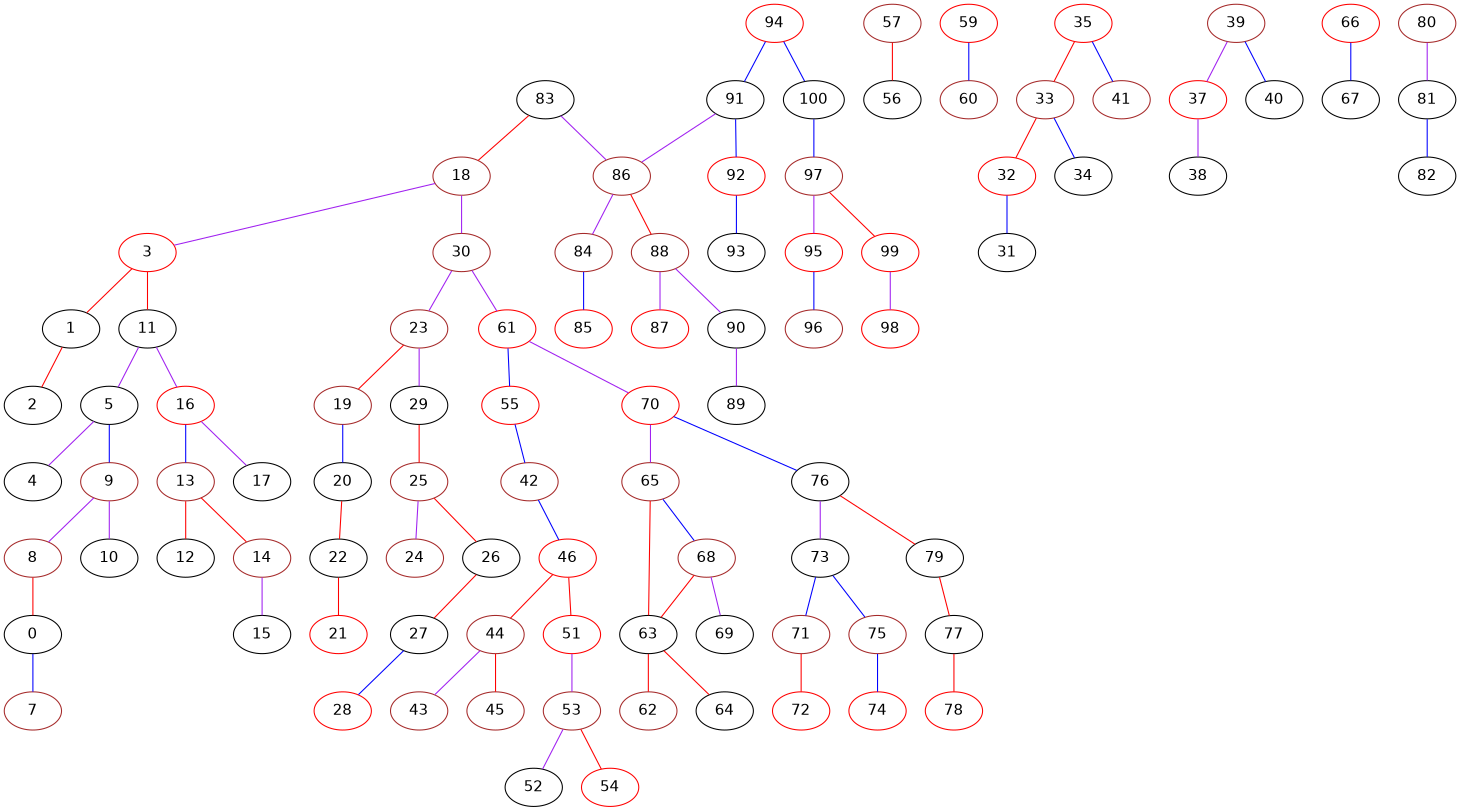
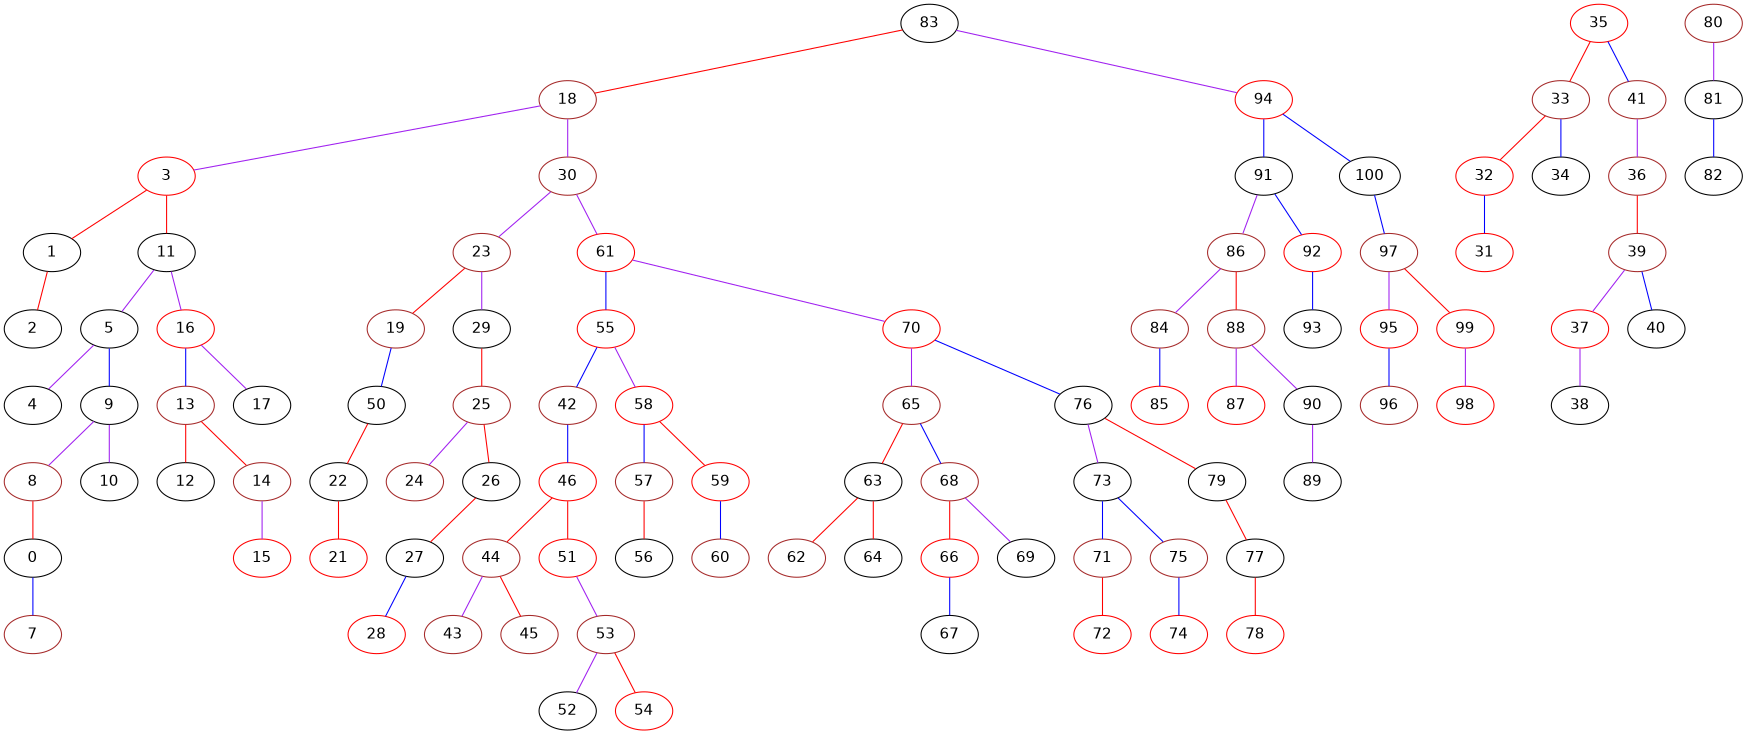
(583, 138) -> (1097, 62)
none -> (1637, 176)
(1007, 253) -> (1484, 253)
none -> (644, 405)
(109, 482) -> (109, 405)
(343, 482) -> (377, 405)
(678, 596) -> (950, 520)
(262, 635) -> (262, 558)
